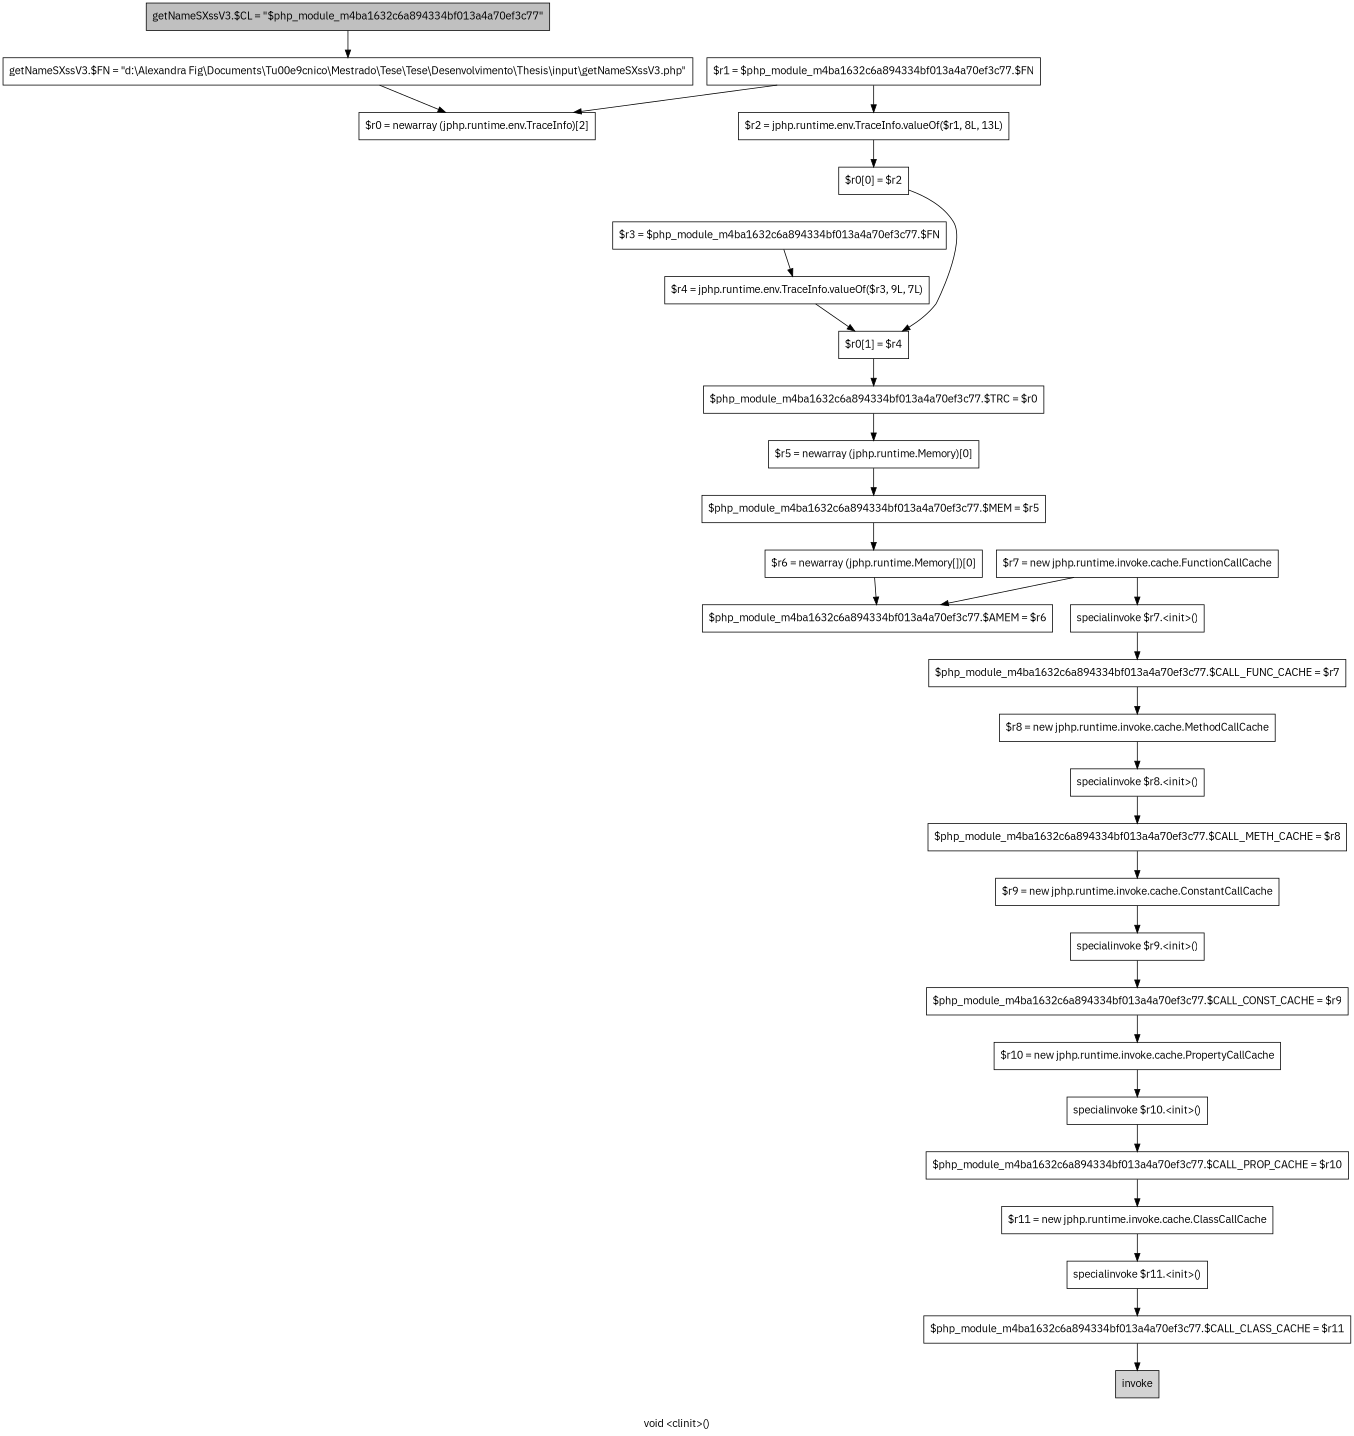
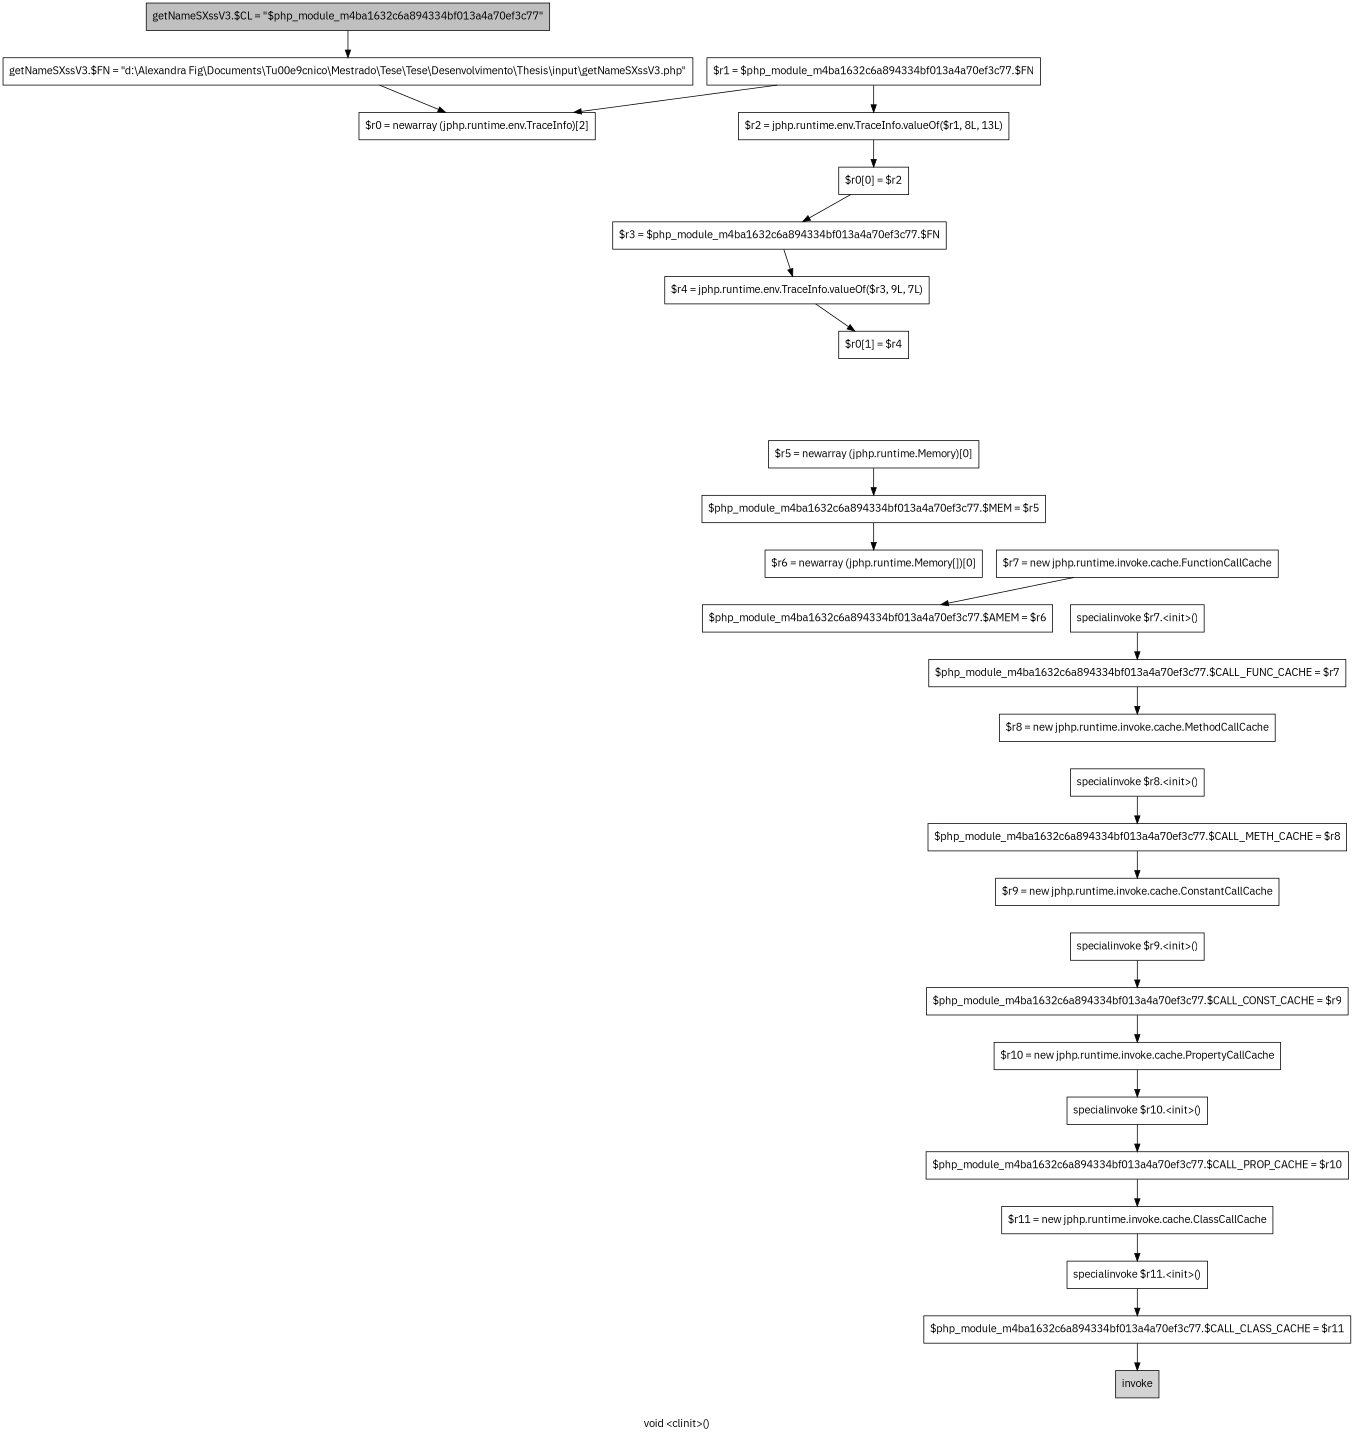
(954, 254) -> (830, 206)
(874, 400) -> none
(875, 587) -> none
(1137, 587) -> none
(1137, 751) -> none
(1137, 916) -> none
